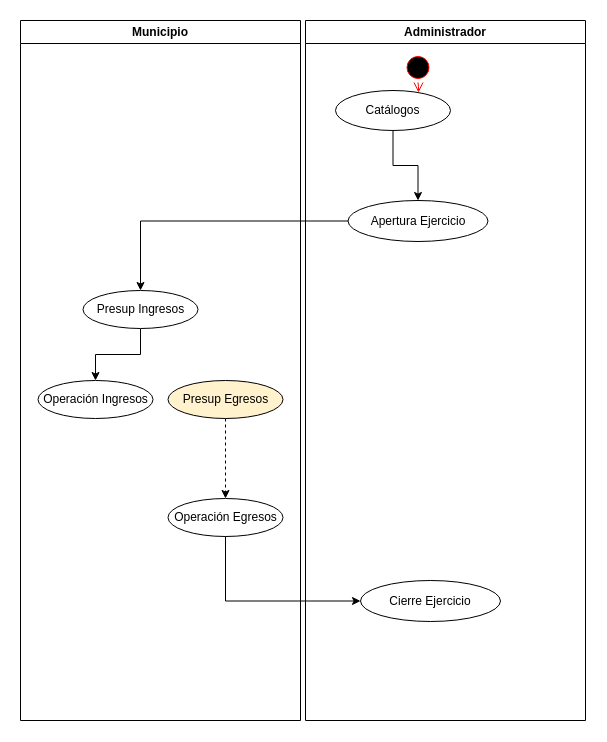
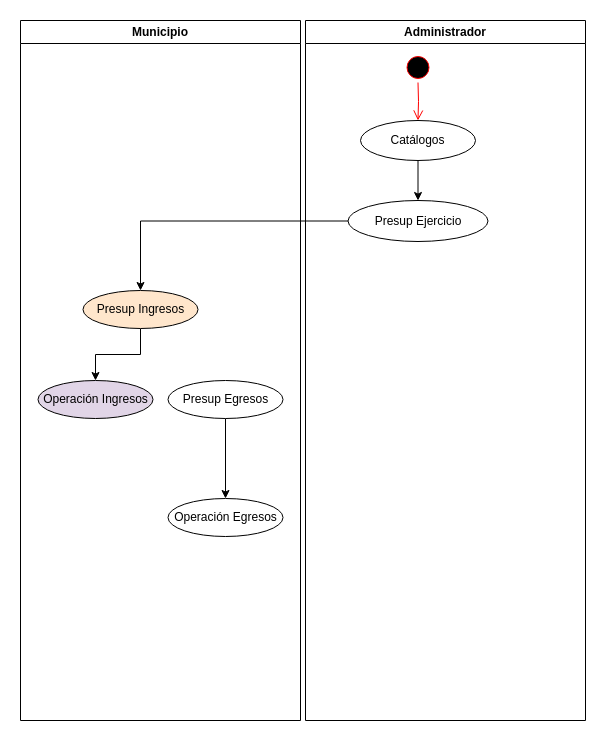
(393, 111) -> (418, 141)
(419, 222) -> (419, 222)
(141, 310) -> (141, 310)
(96, 400) -> (96, 400)
(226, 400) -> (226, 400)
(226, 456) -> (226, 456)
(258, 601) -> none
(431, 601) -> none
